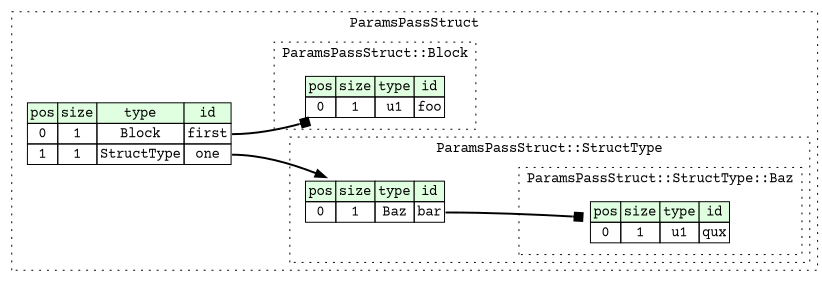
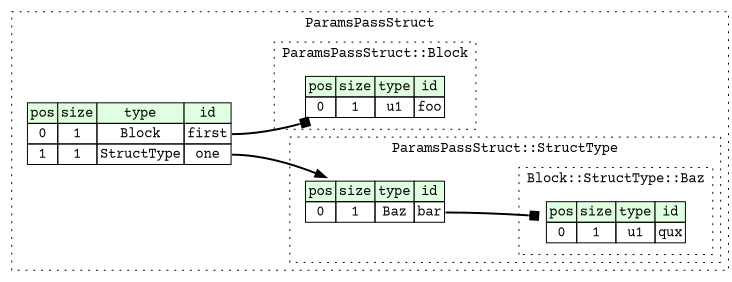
(660, 179) -> (616, 179)
